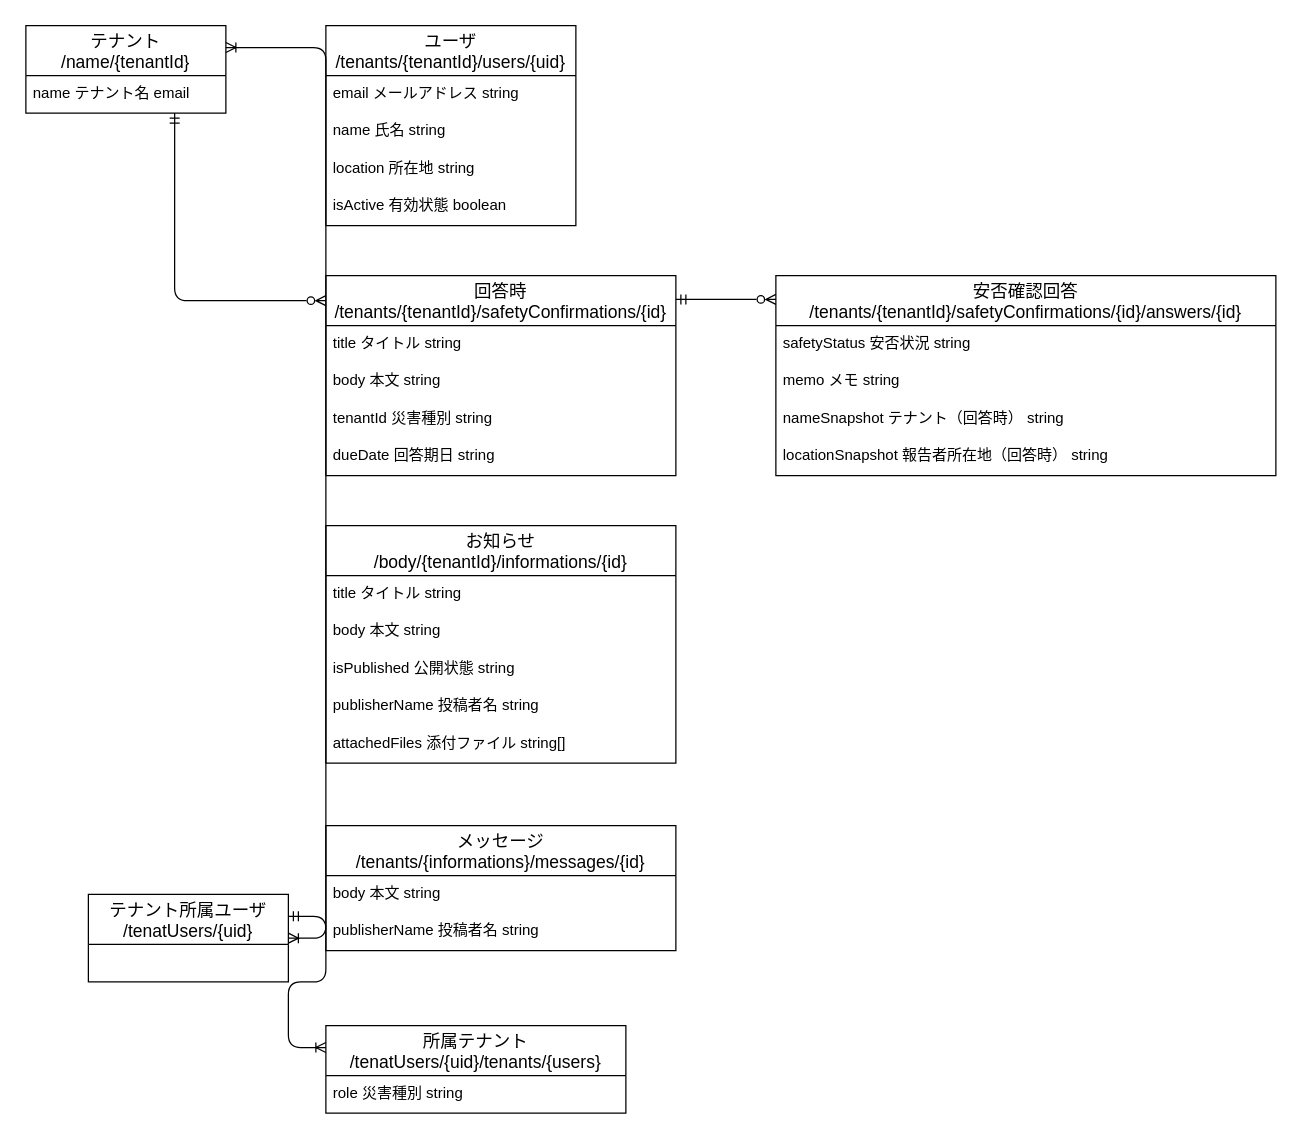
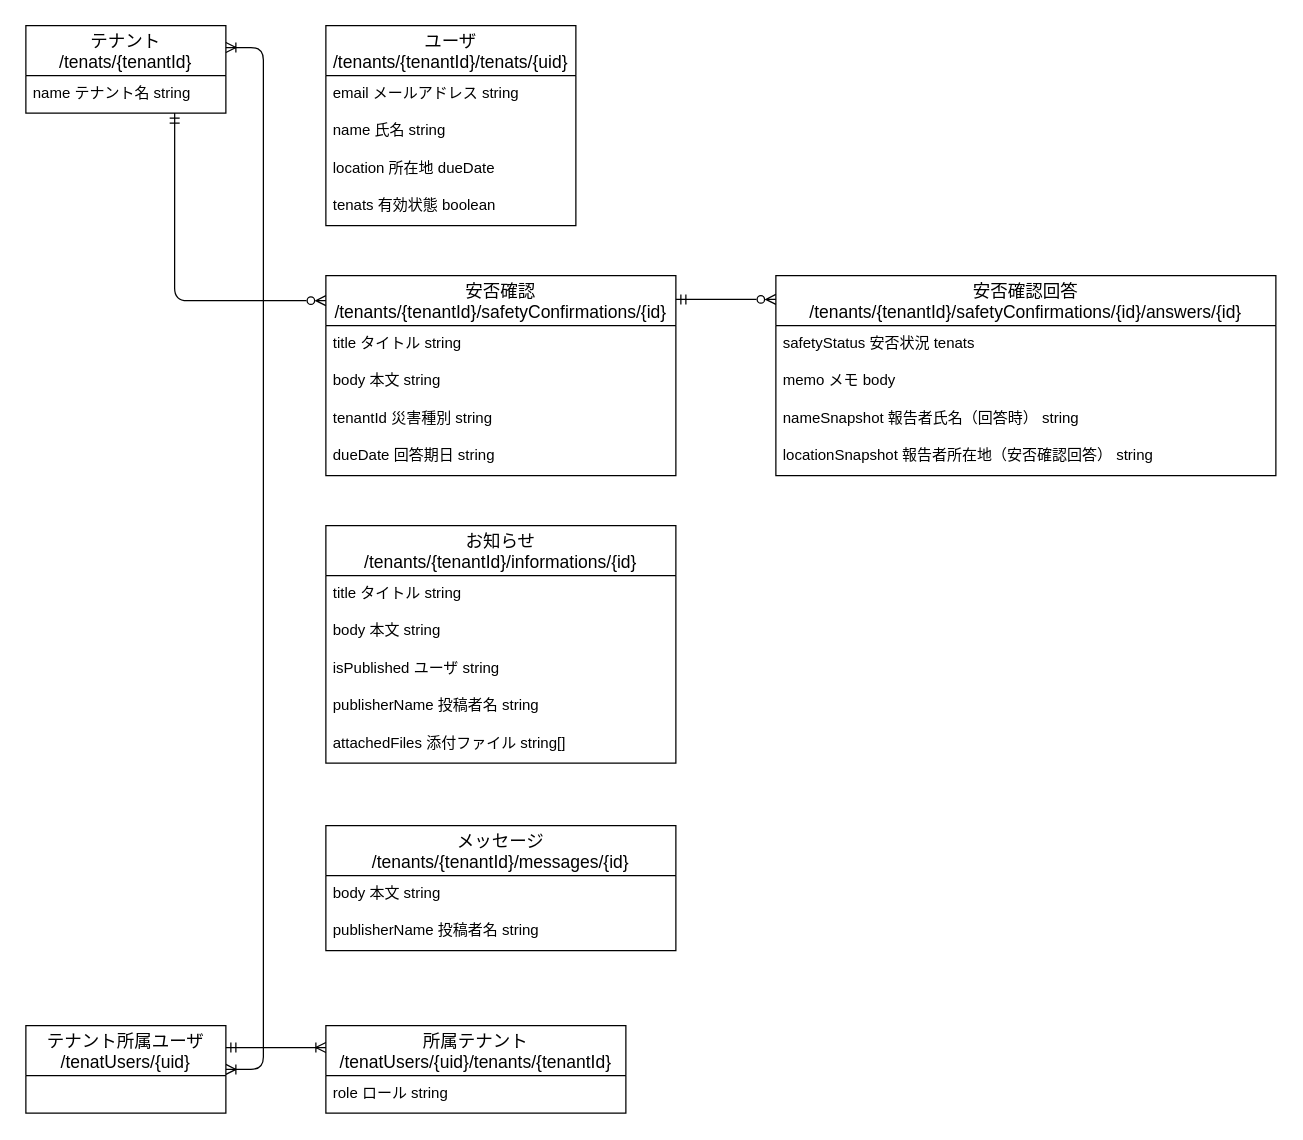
(125, 41) -> (125, 41)
(450, 41) -> (450, 41)
(108, 93) -> (115, 93)
(412, 168) -> (419, 168)
(424, 205) -> (420, 205)
(500, 291) -> (500, 291)
(891, 343) -> (893, 343)
(842, 380) -> (836, 380)
(928, 418) -> (936, 418)
(956, 455) -> (979, 455)
(500, 541) -> (500, 541)
(431, 668) -> (423, 668)
(500, 841) -> (500, 841)
(188, 938) -> (126, 1069)
(475, 1041) -> (475, 1041)
(405, 1093) -> (398, 1093)
